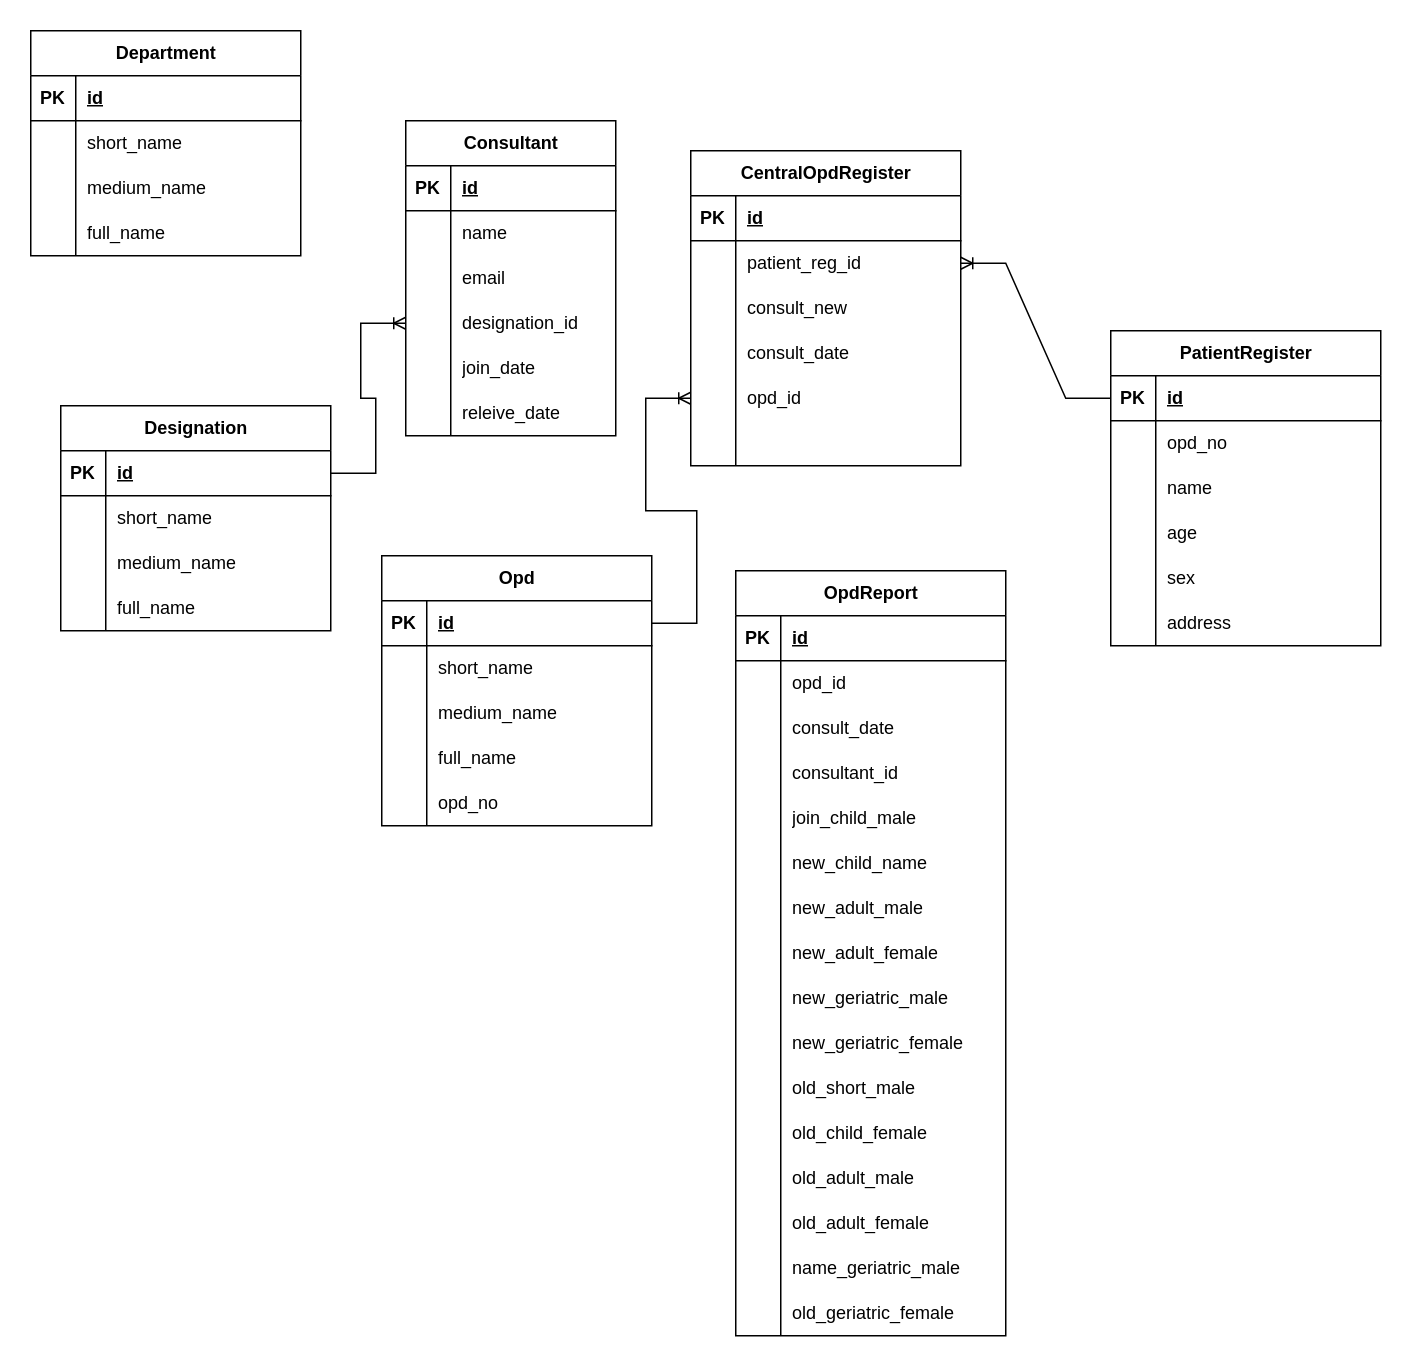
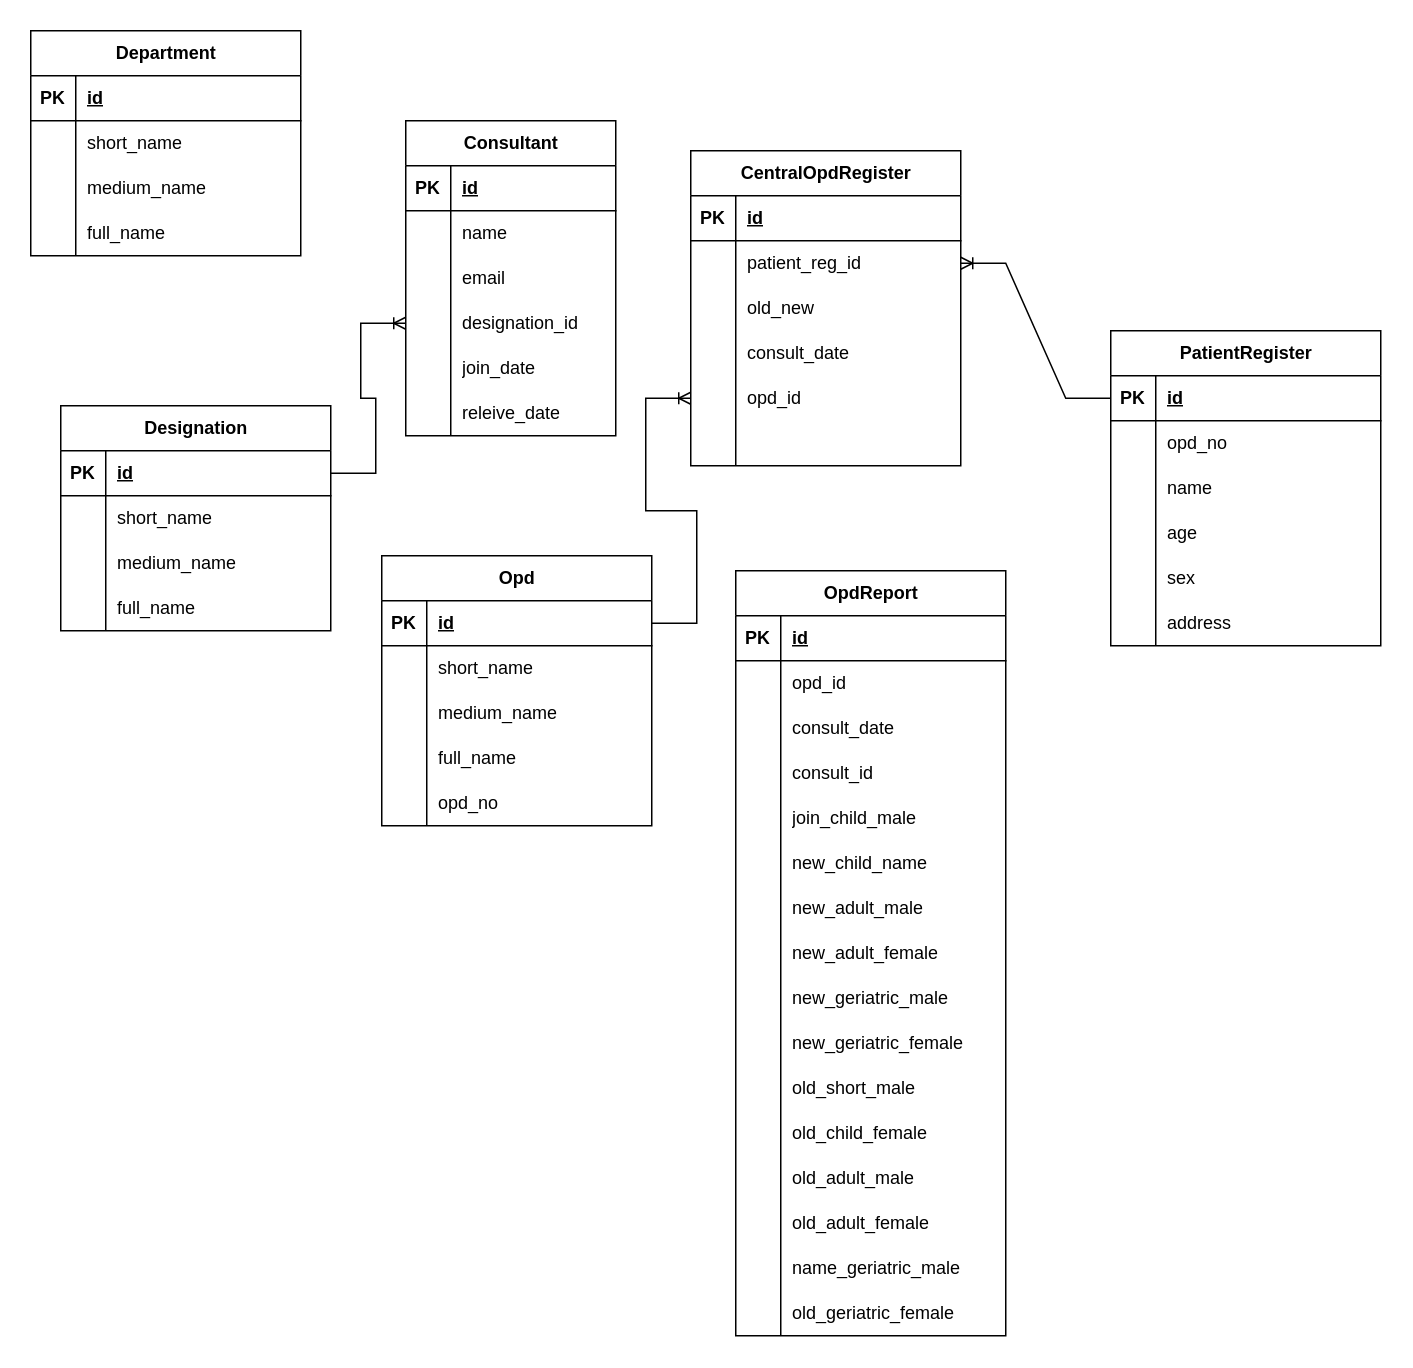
(801, 308) -> (781, 308)
(854, 773) -> (838, 773)
